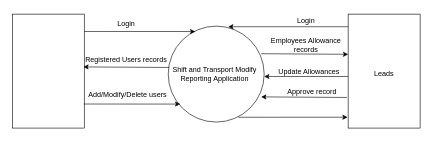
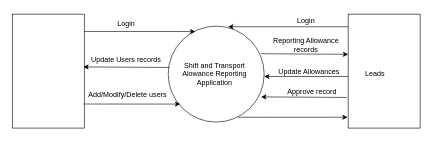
(306, 45) -> (306, 45)
(126, 60) -> (126, 60)
(215, 74) -> (215, 74)
(384, 74) -> (375, 74)
